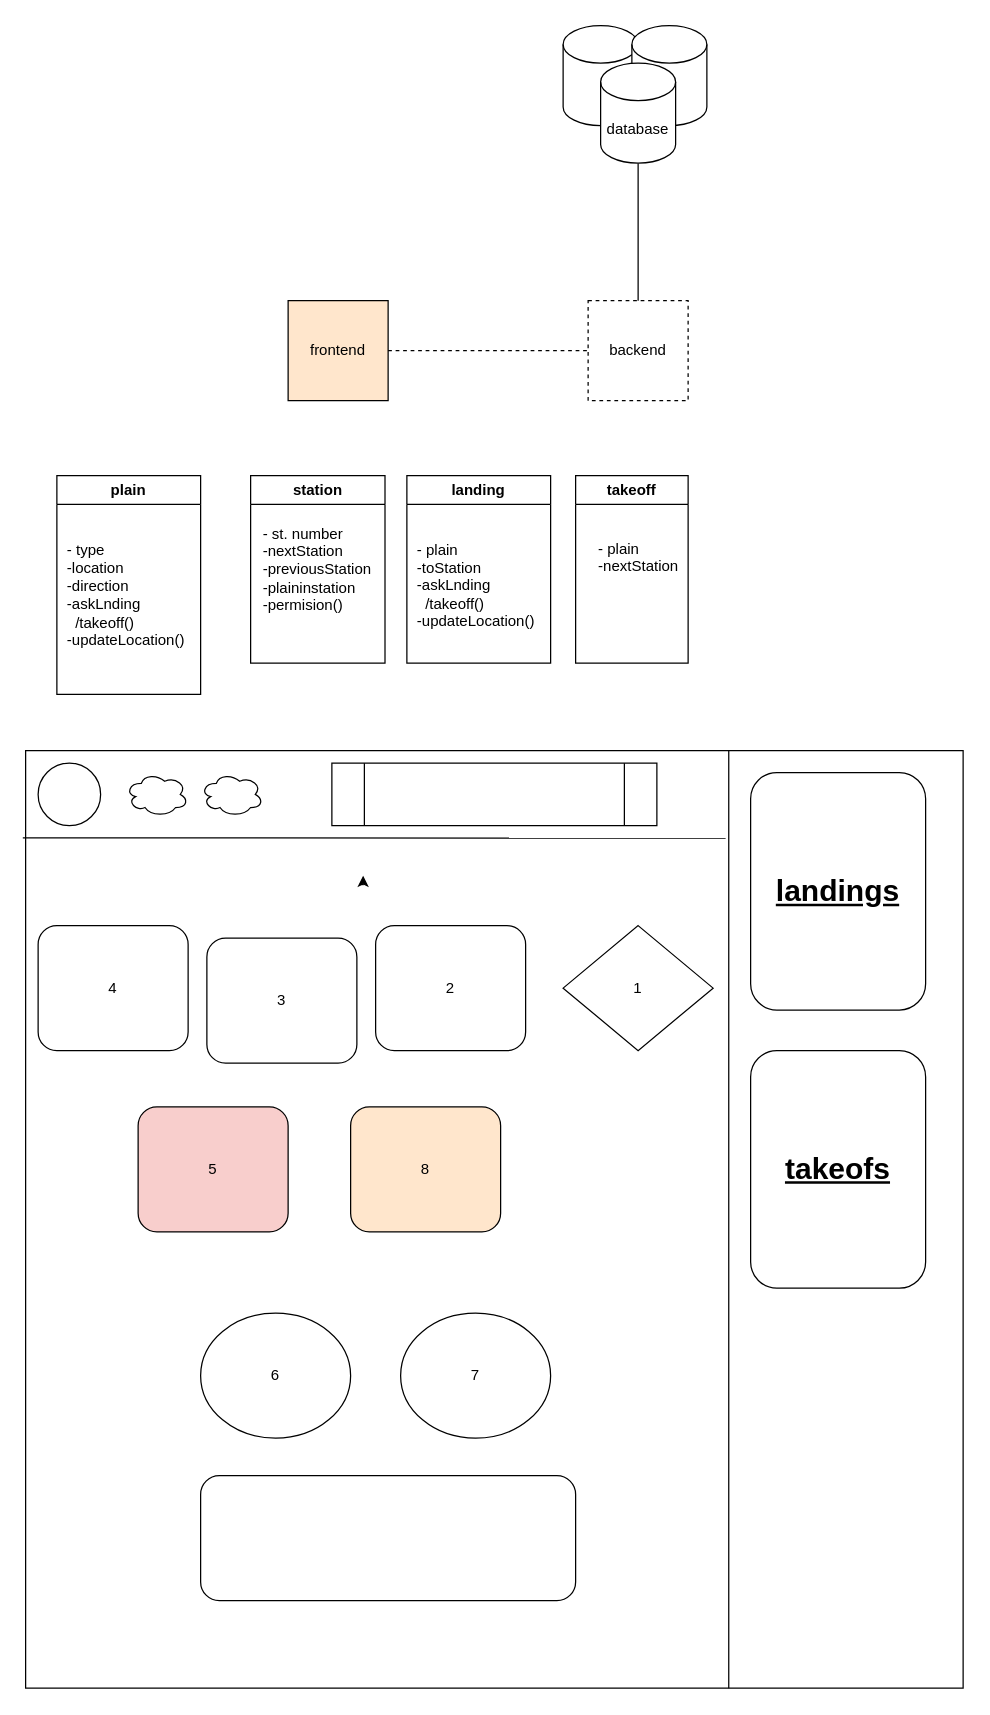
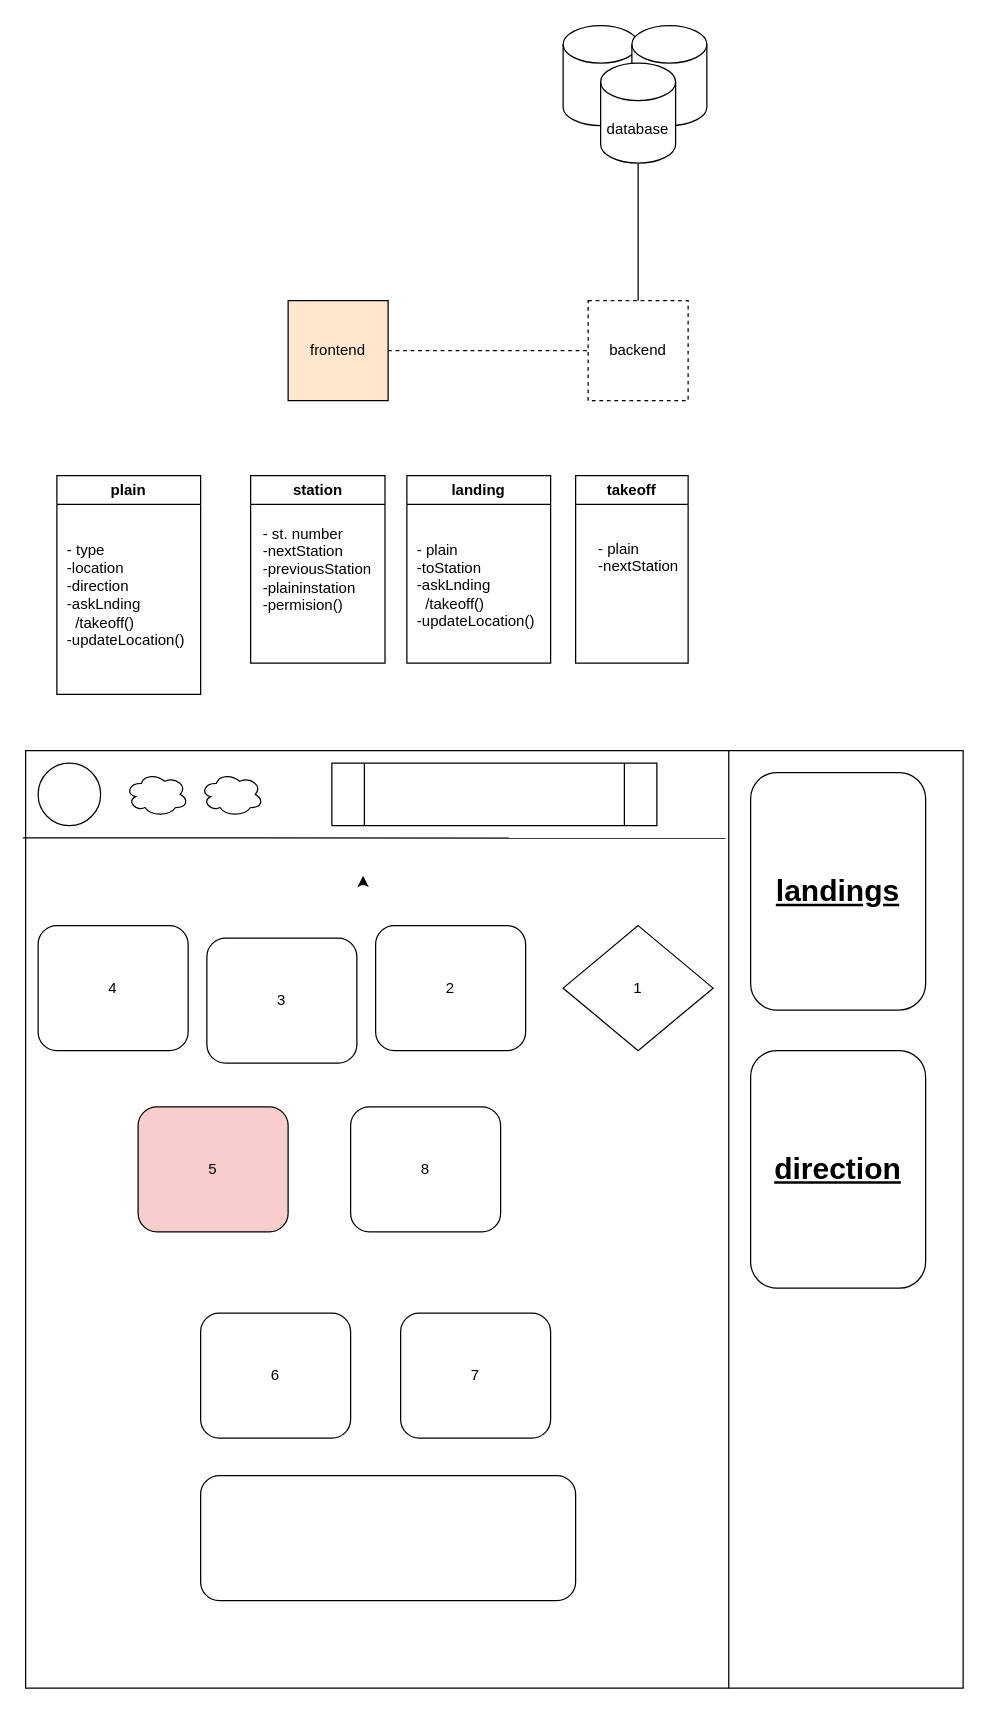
(426, 1169) -> (426, 1169)
(838, 1169) -> (838, 1169)
(276, 1376) -> (276, 1376)
(476, 1376) -> (476, 1376)
